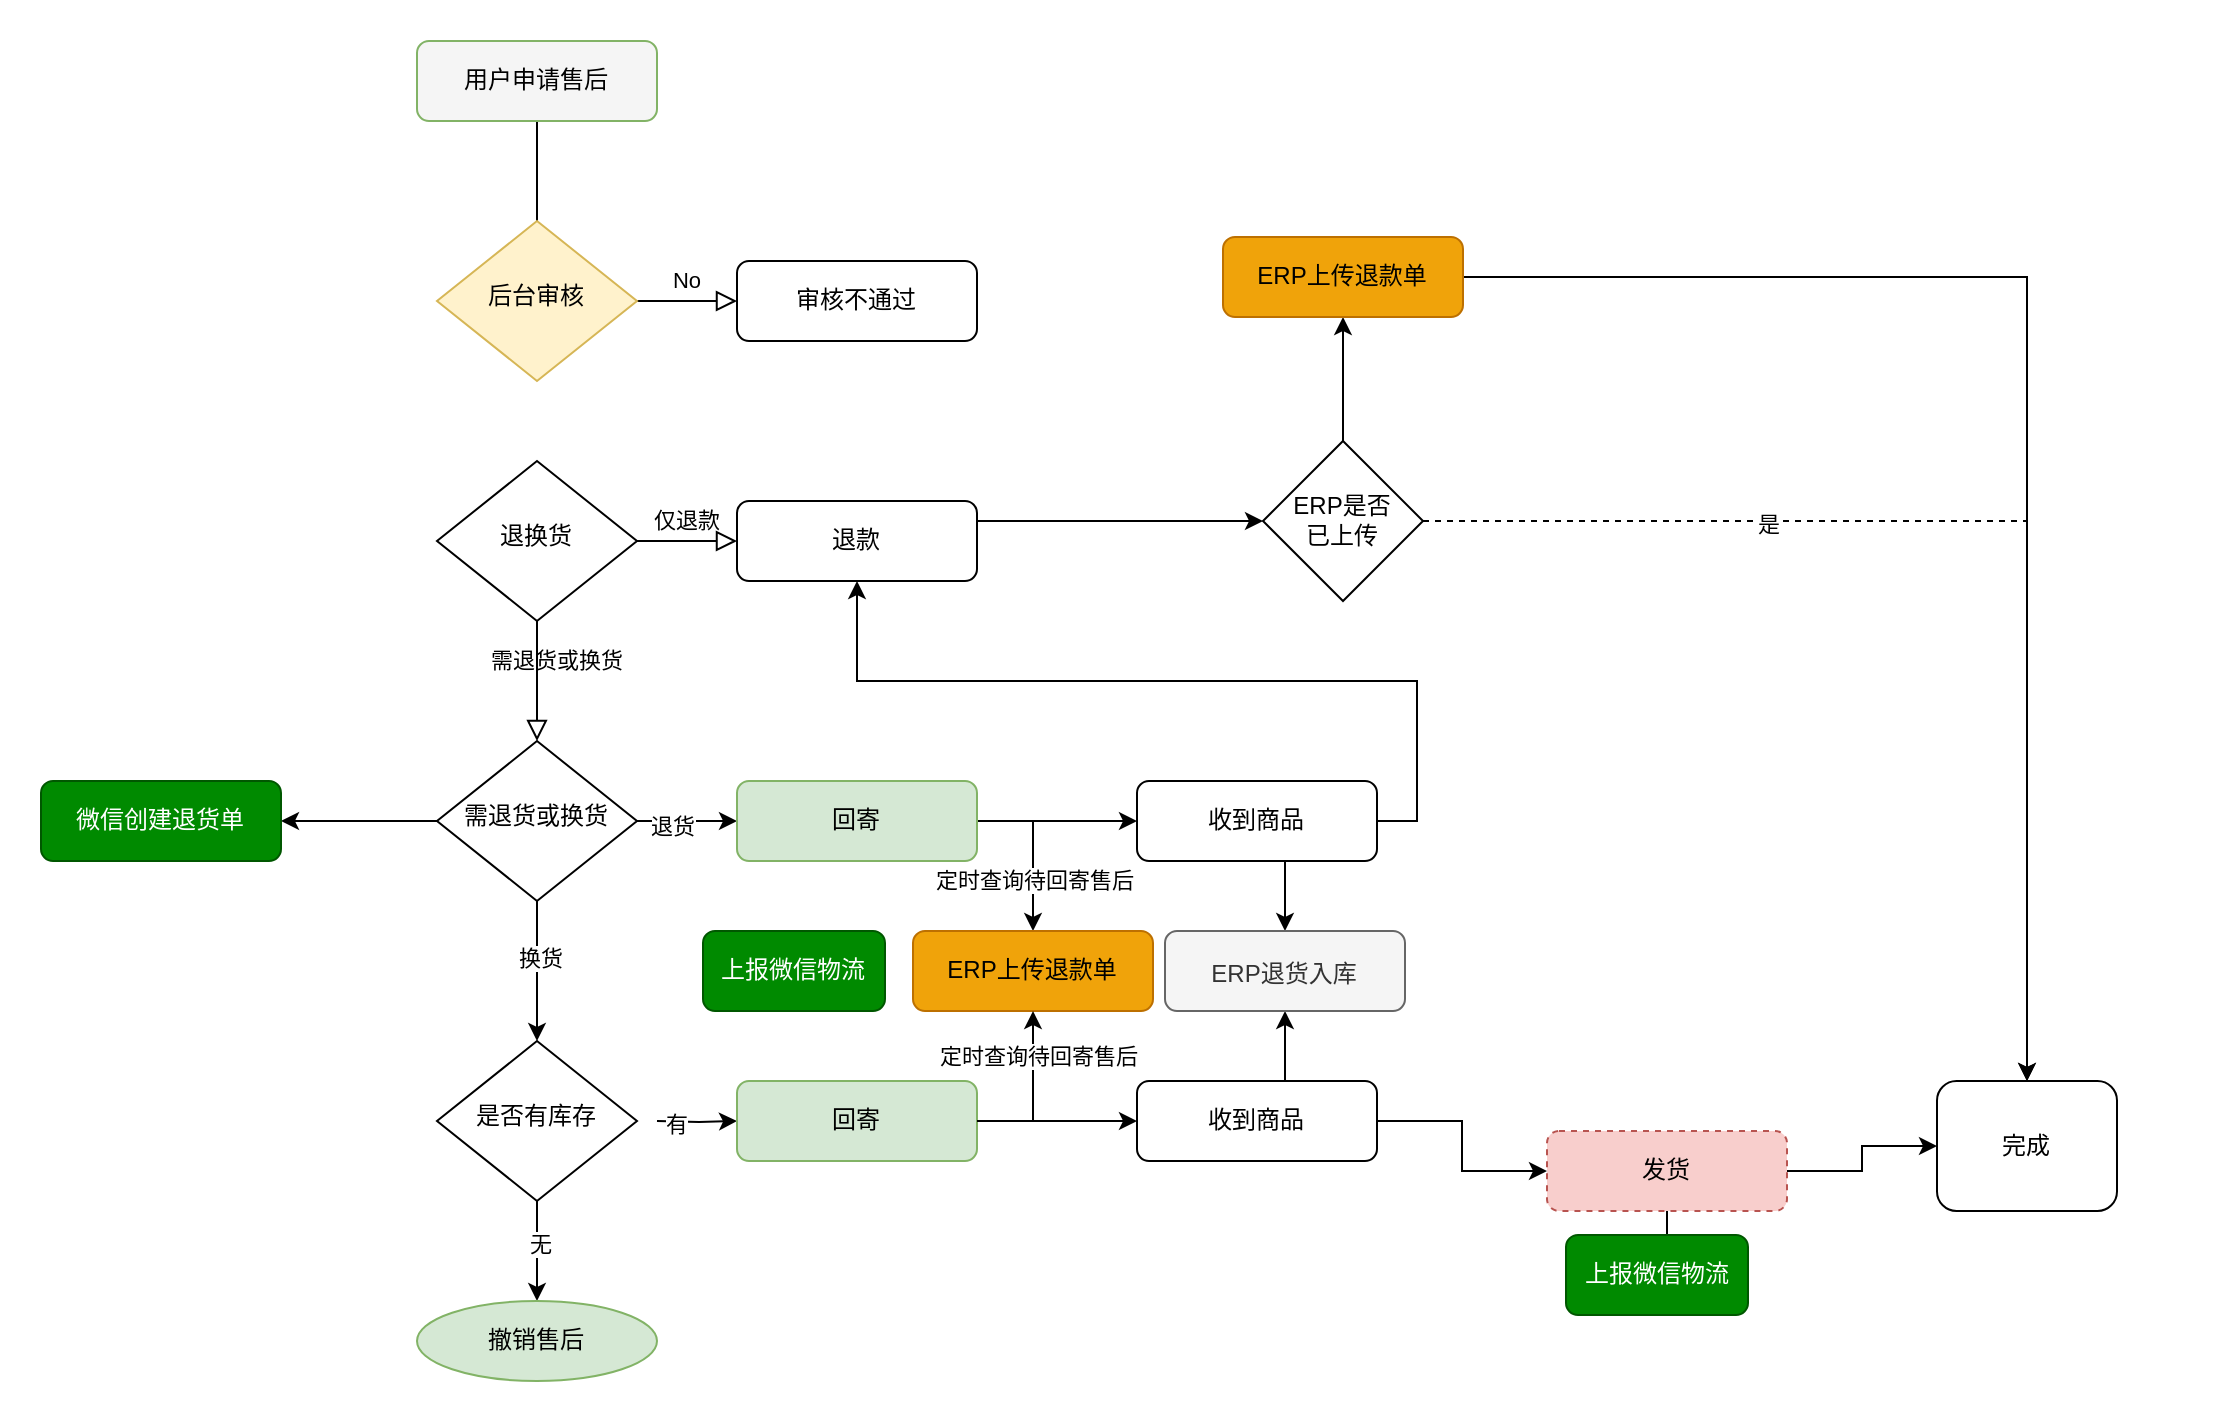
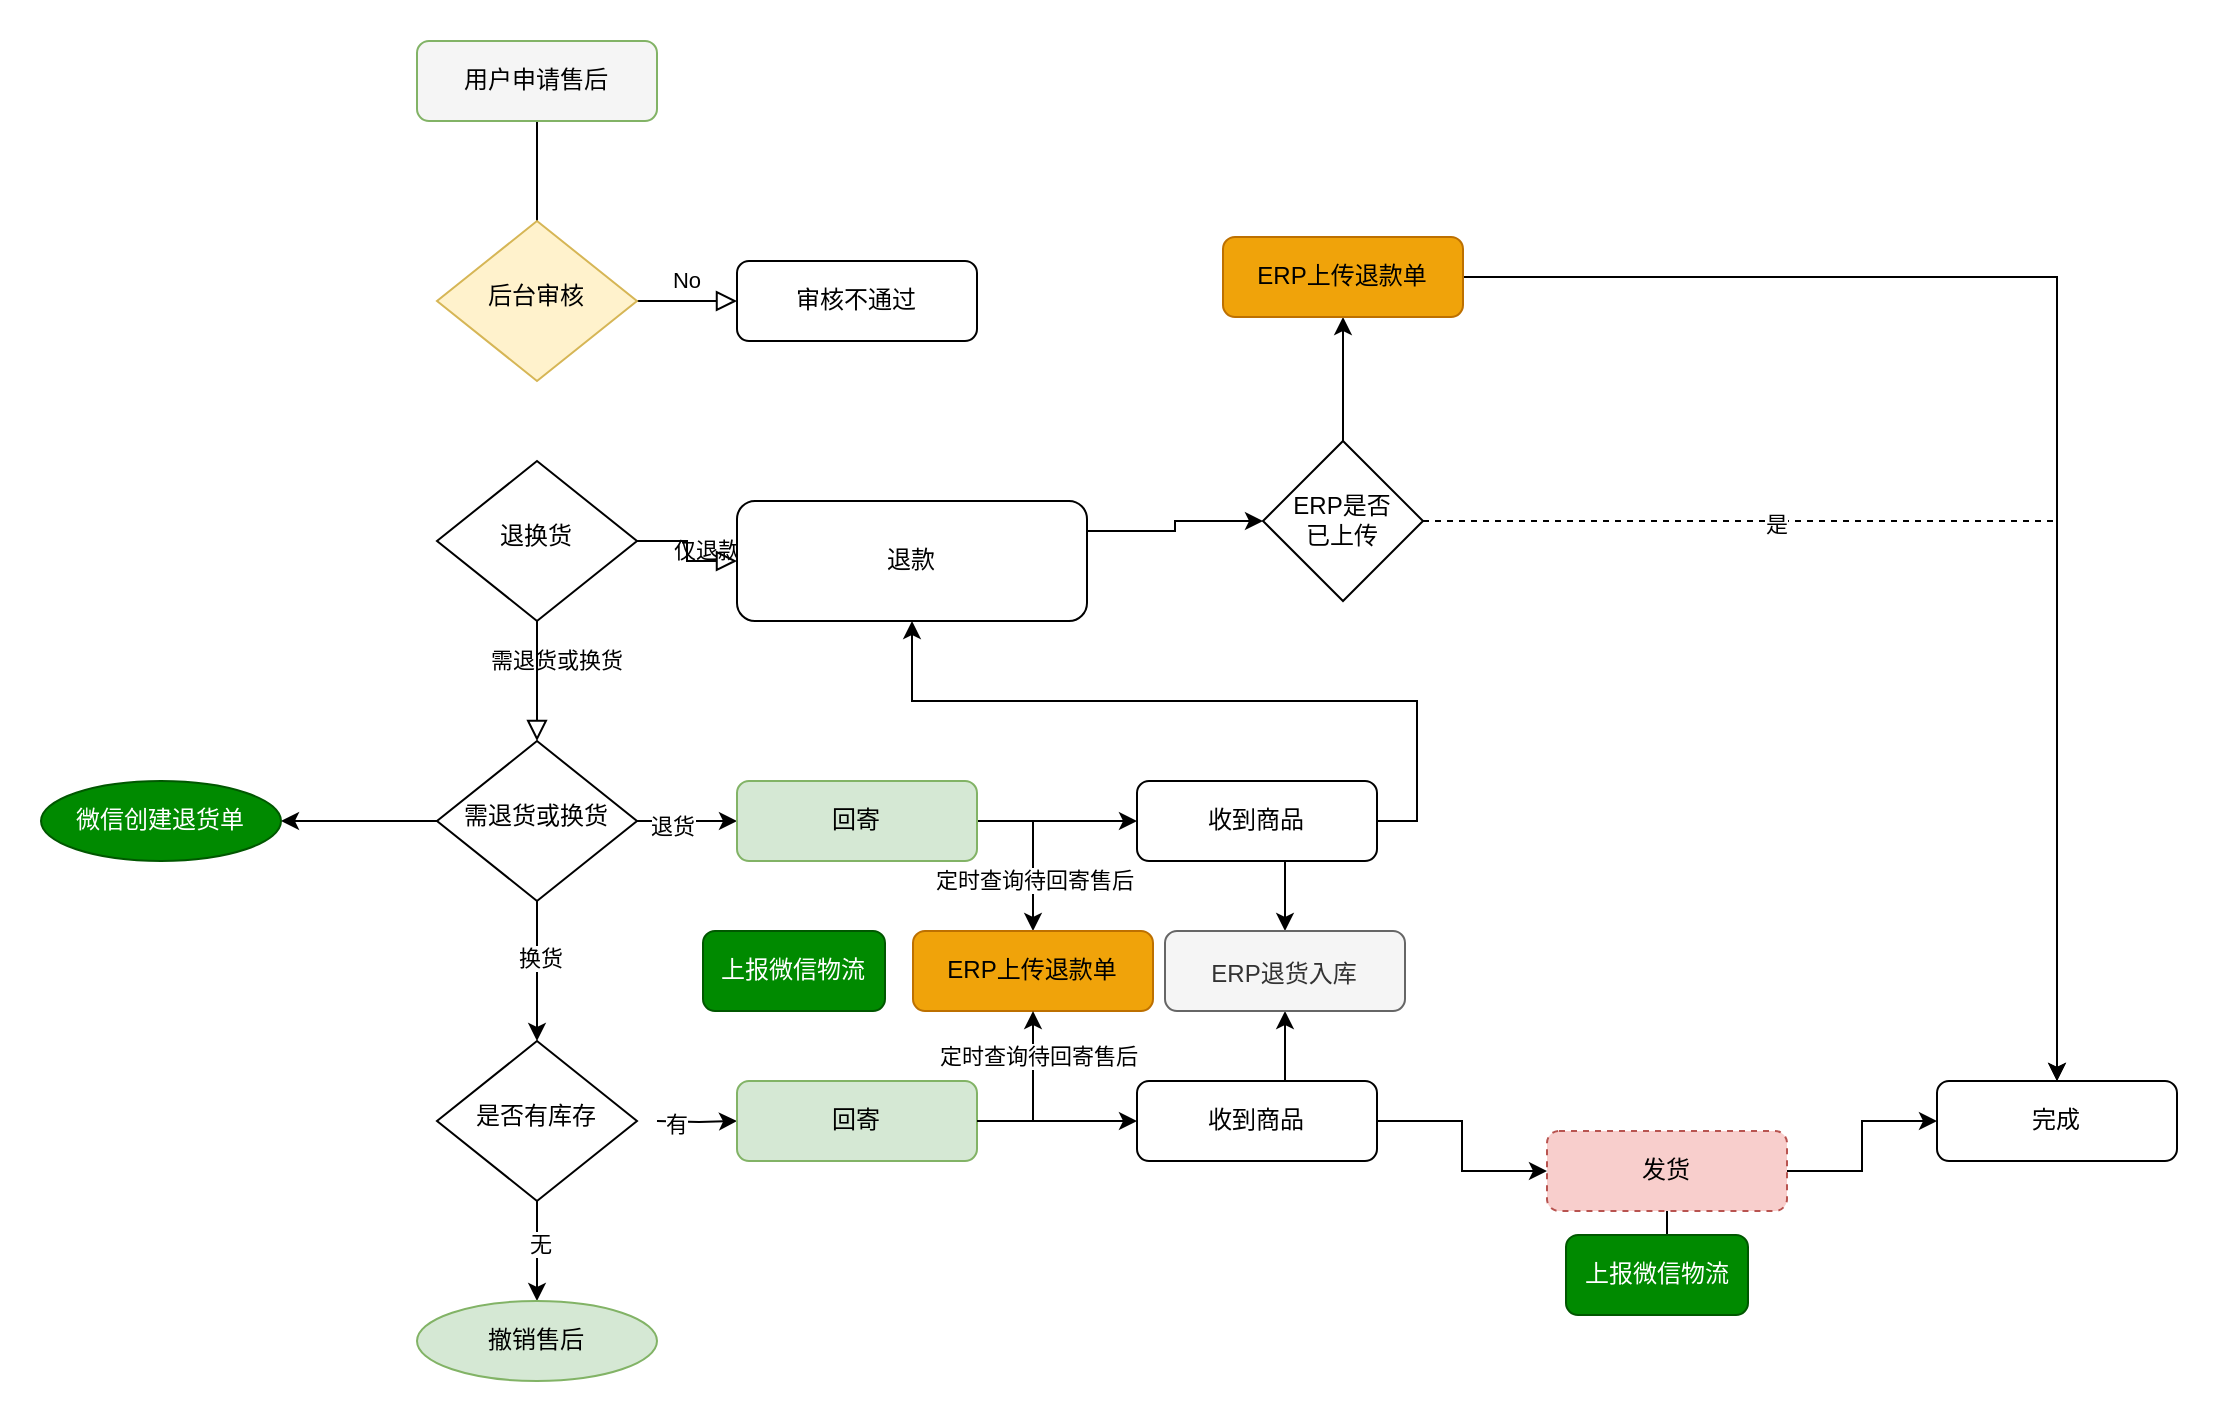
(857, 541) -> (912, 561)
(161, 821) -> (161, 821)
(2027, 1146) -> (2057, 1121)
